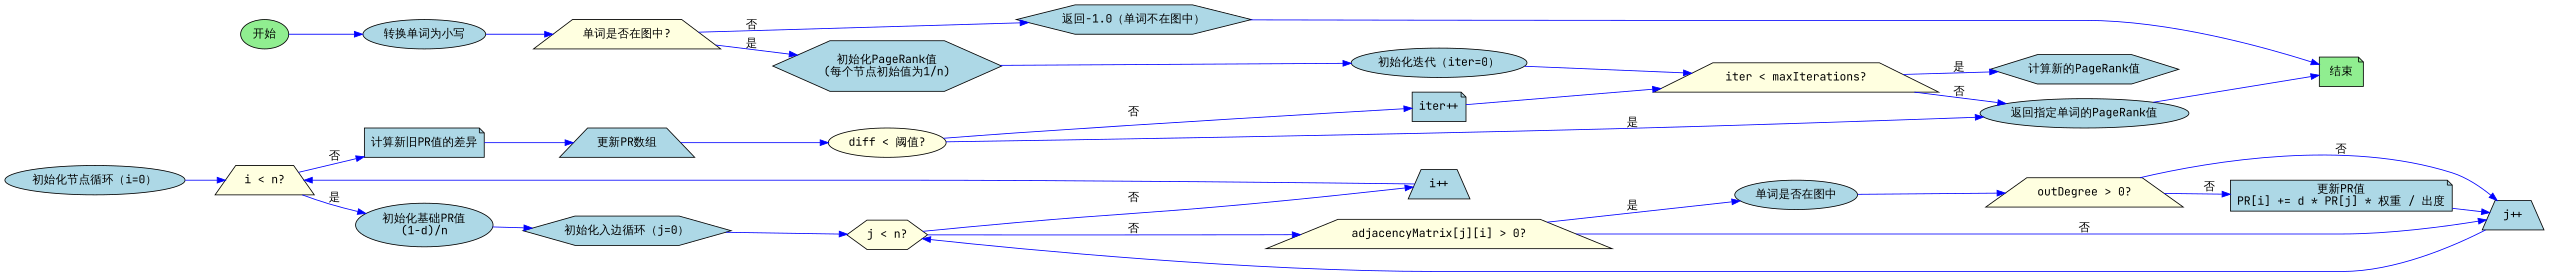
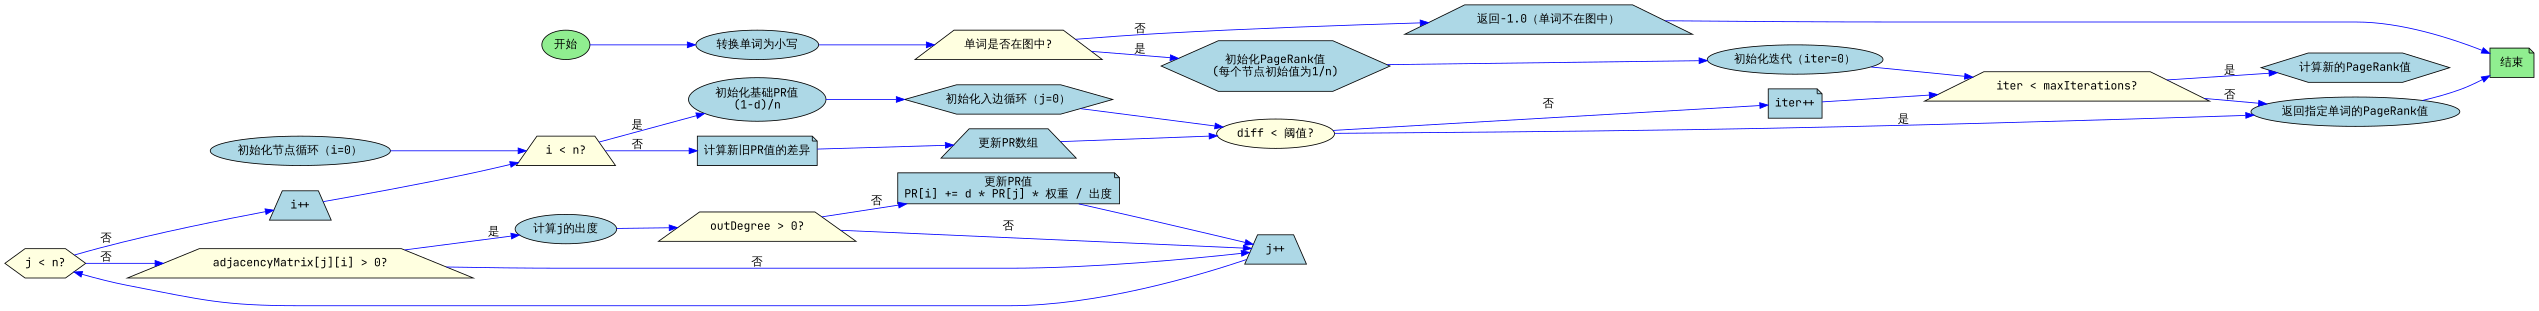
(1134, 20) -> (1549, 20)
(1796, 195) -> (566, 229)
(783, 233) -> (1148, 117)
